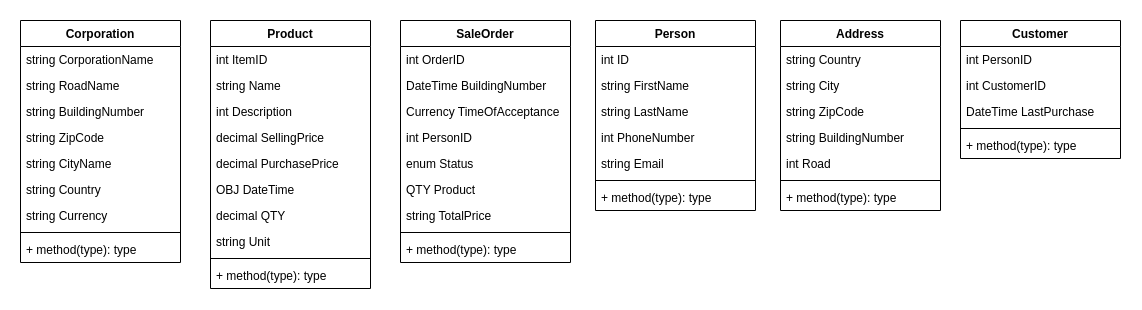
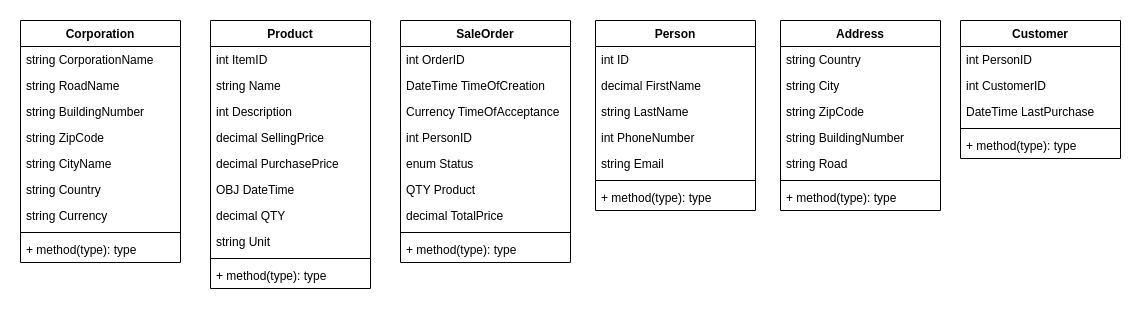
(475, 86) -> (477, 86)
(650, 86) -> (652, 86)
(810, 164) -> (820, 164)
(457, 216) -> (459, 216)
